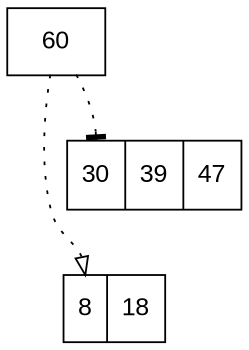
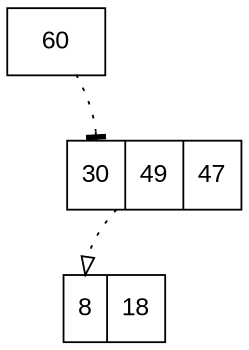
(45, 171) -> (100, 231)
(154, 174) -> (154, 174)
